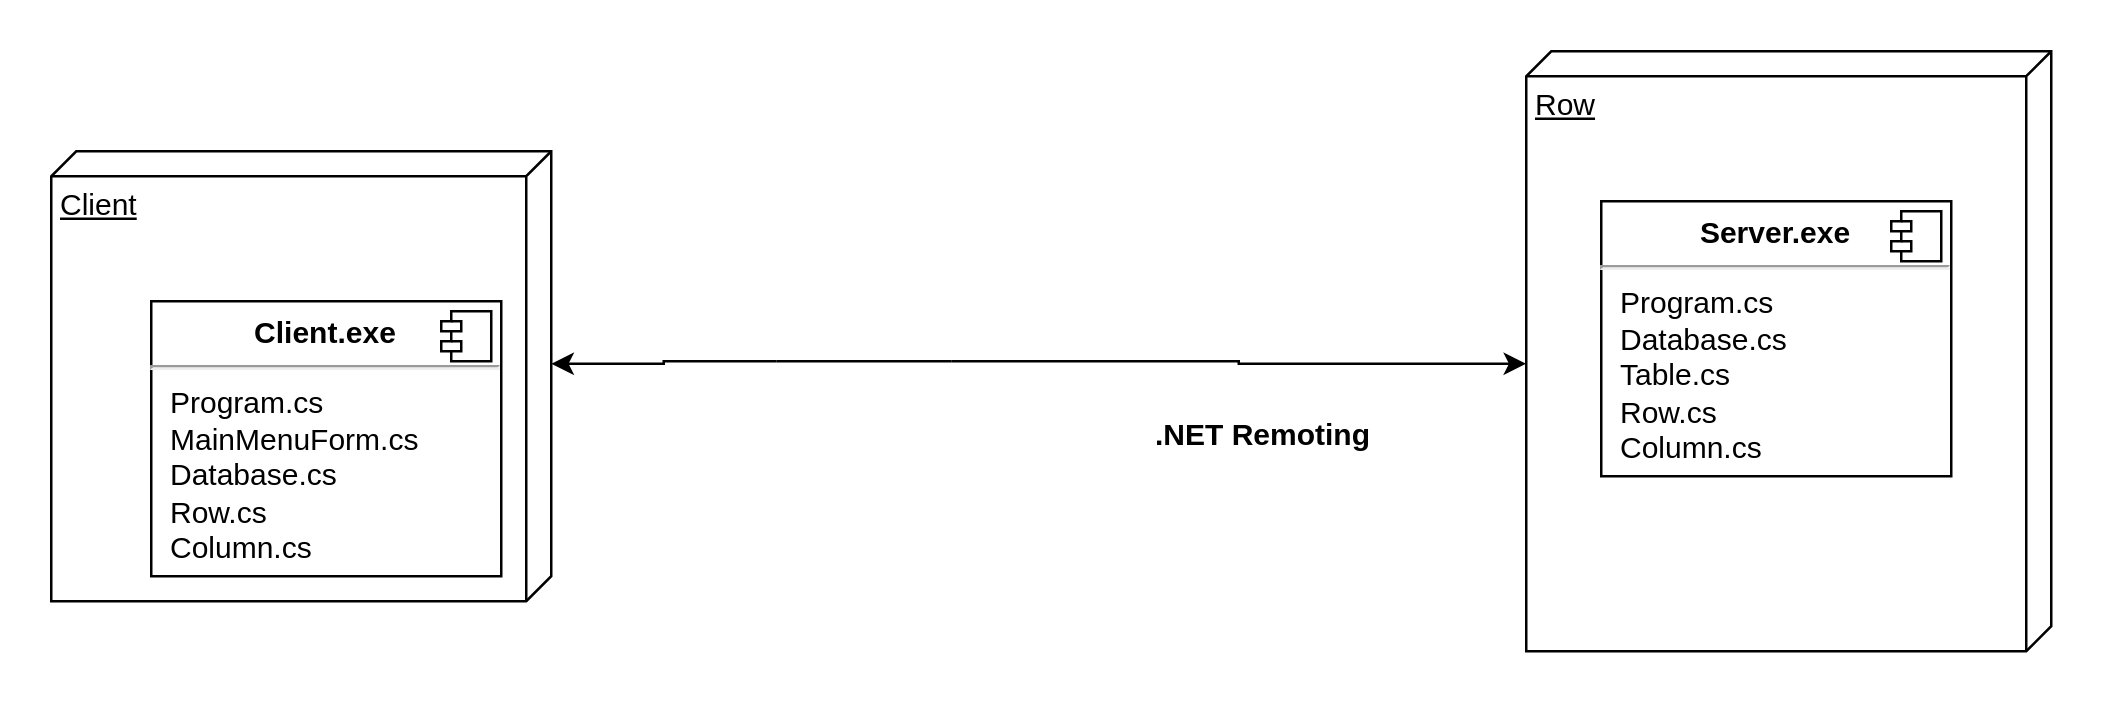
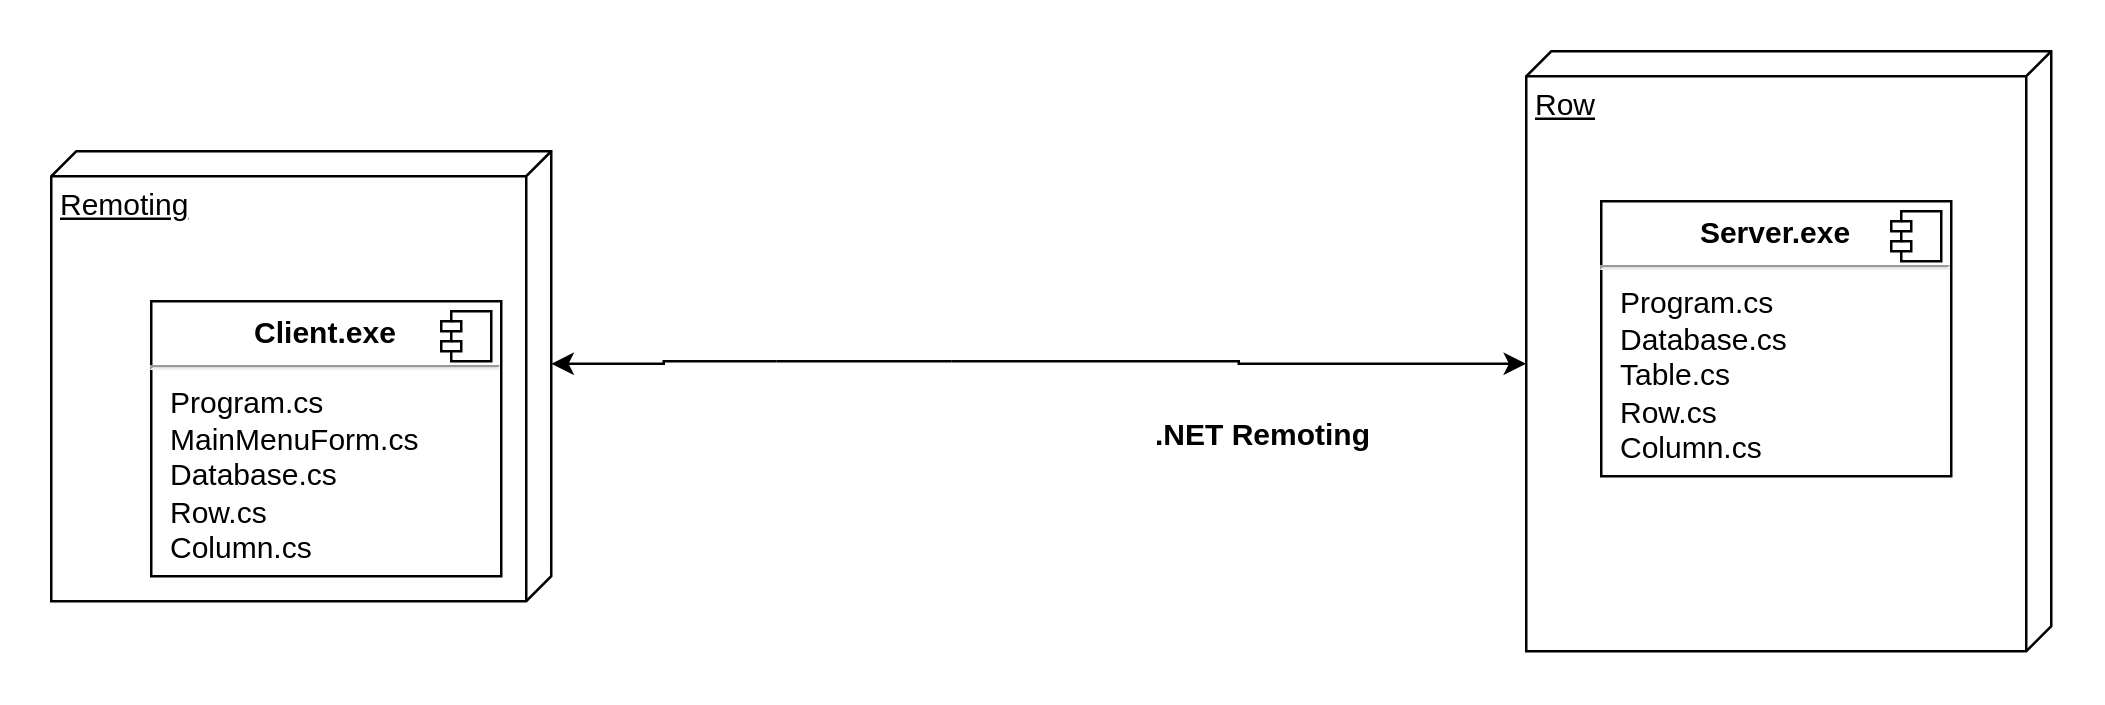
(104, 207) -> (125, 207)
